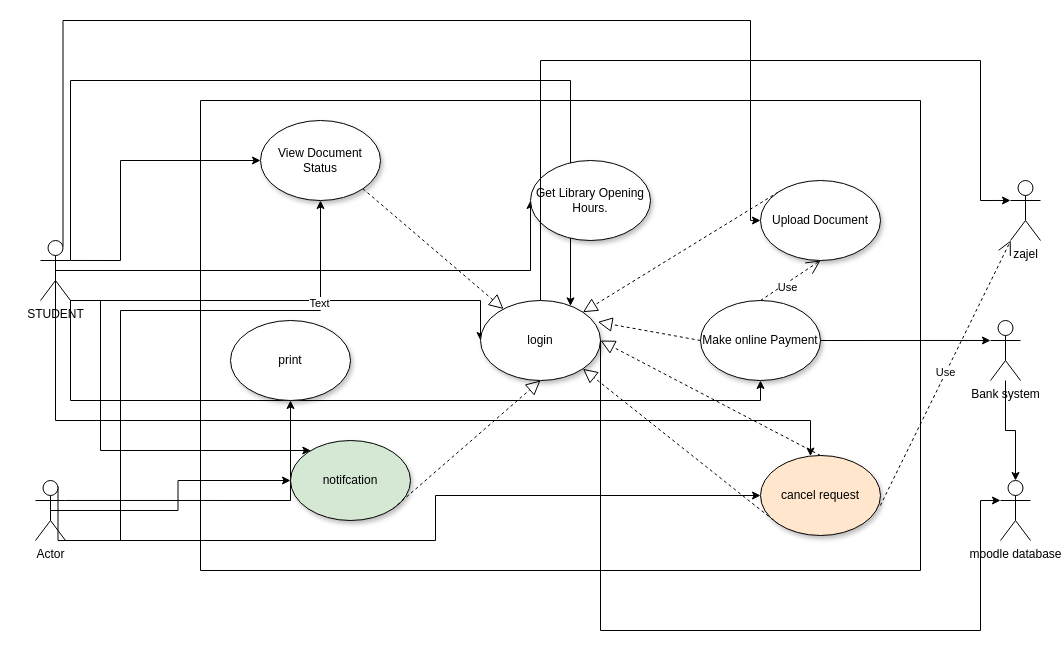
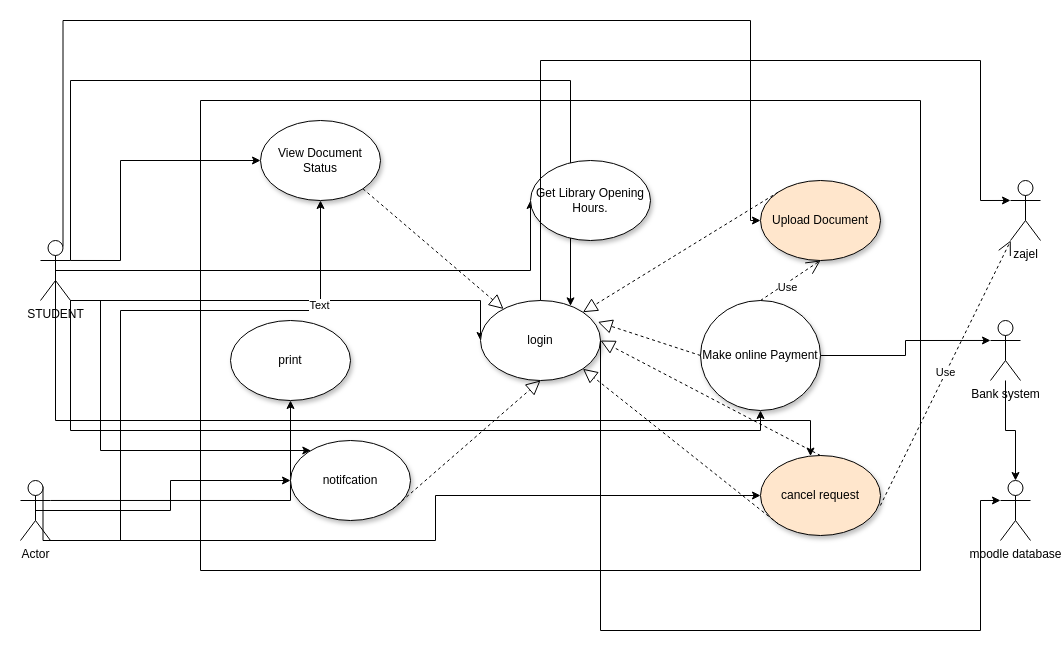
(821, 221) -> (821, 221)
(761, 341) -> (761, 356)
(351, 481) -> (351, 481)
(51, 511) -> (36, 511)
